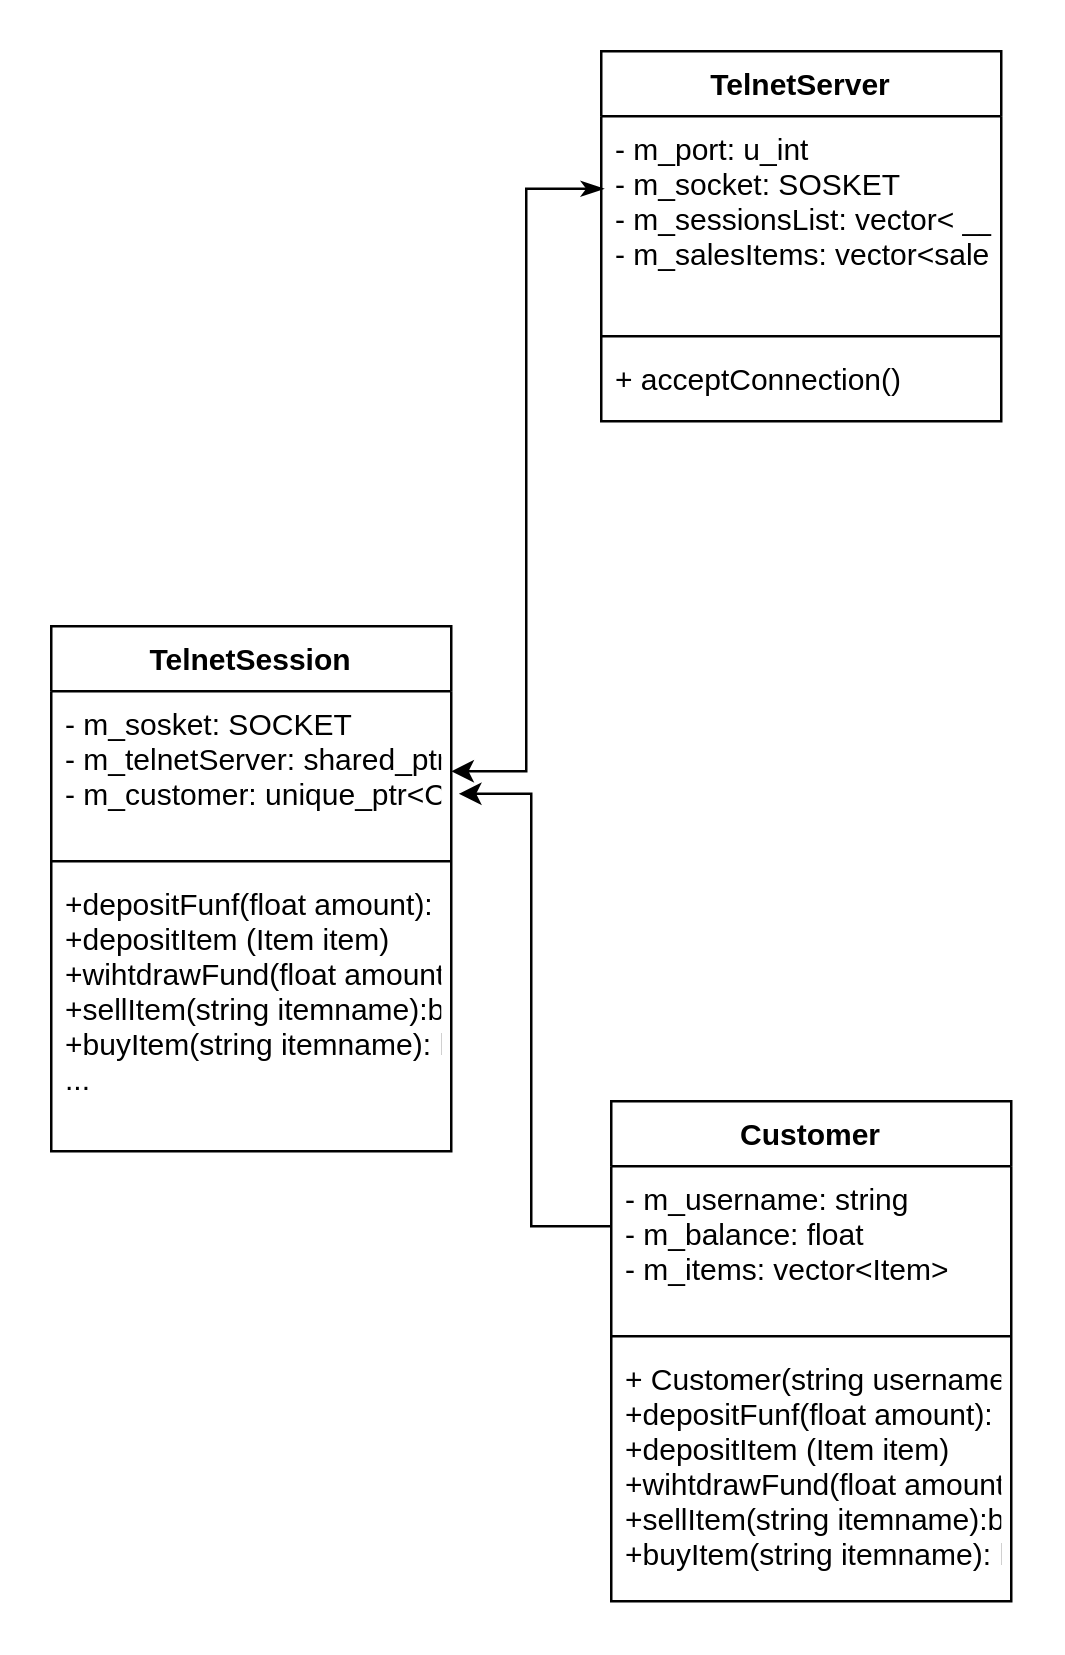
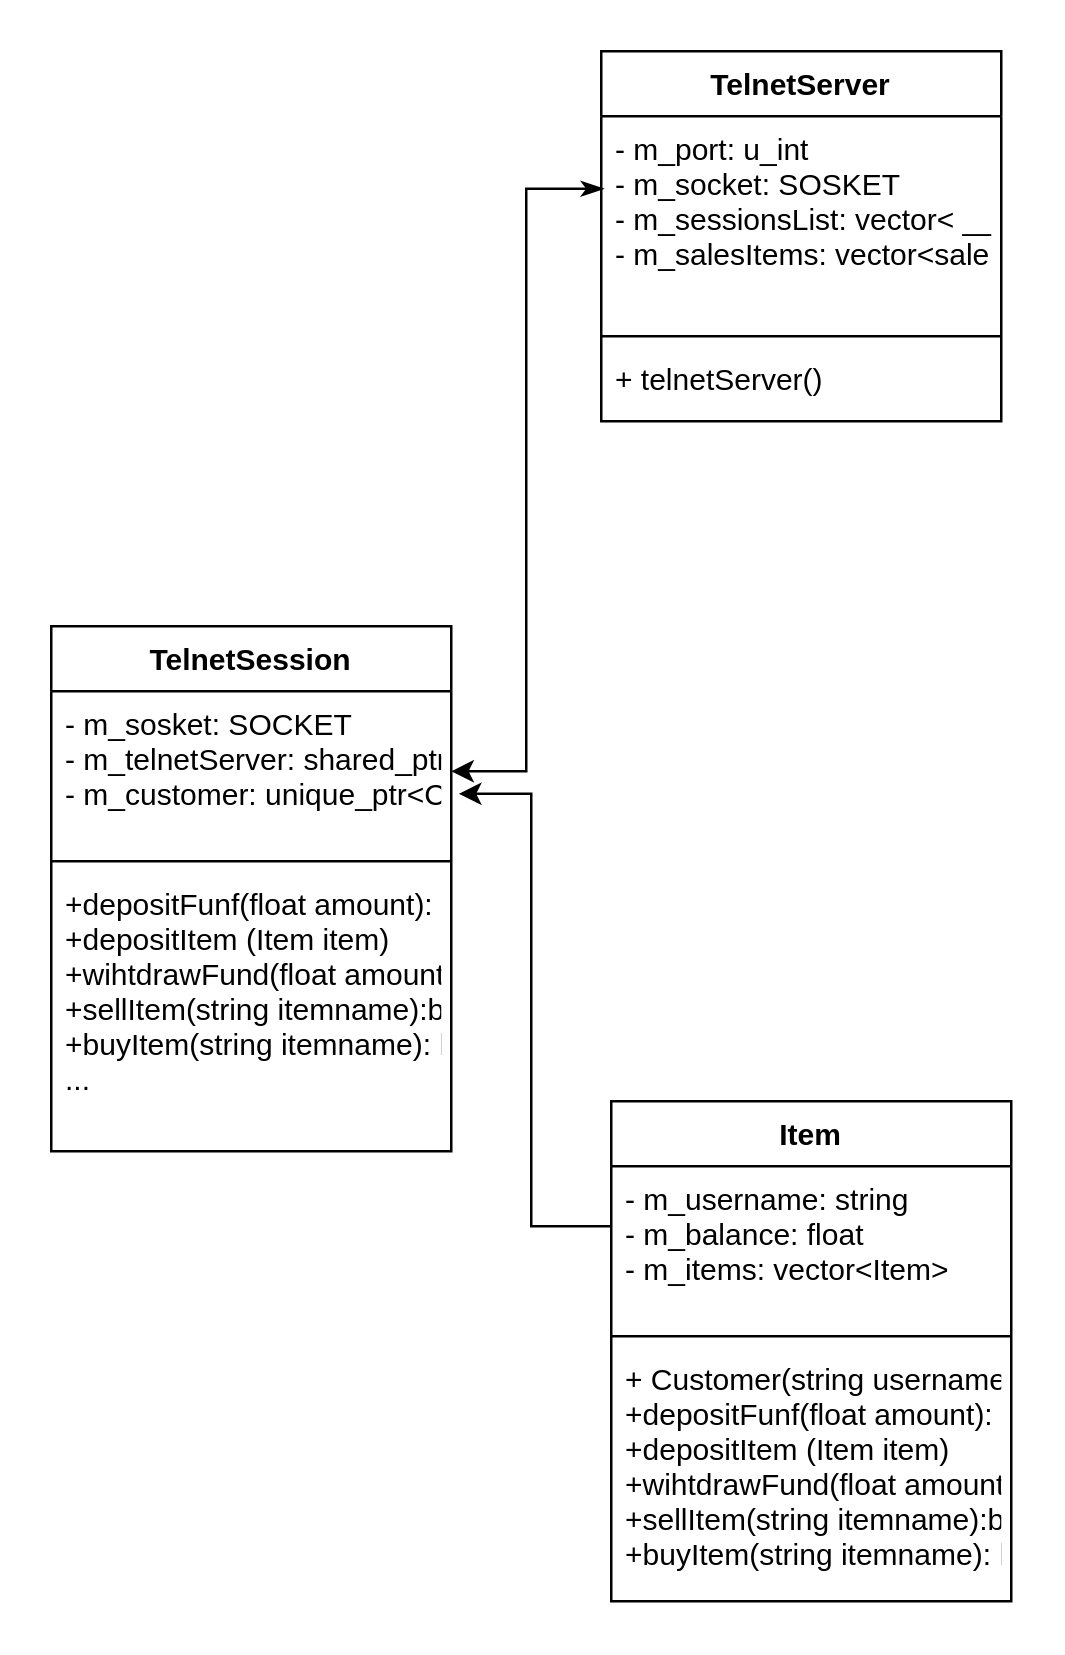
(779, 380) -> (746, 380)
(810, 1135) -> (810, 1135)
